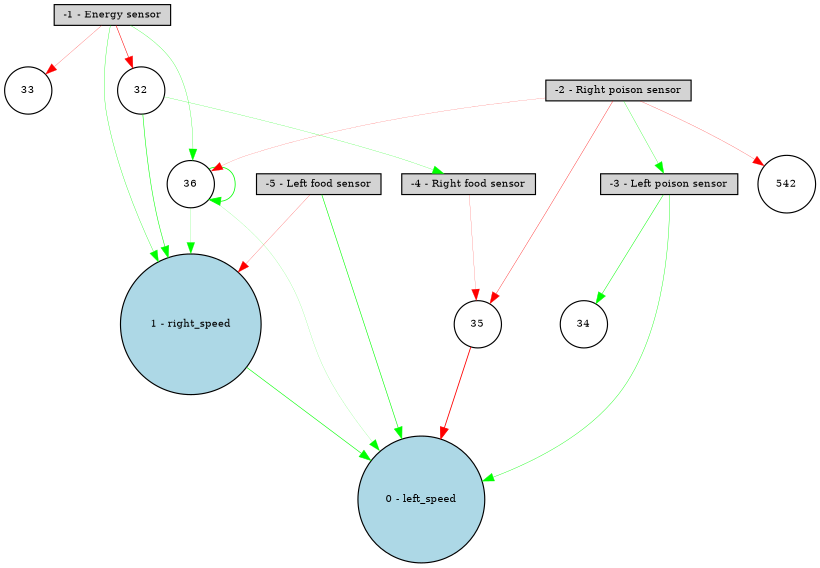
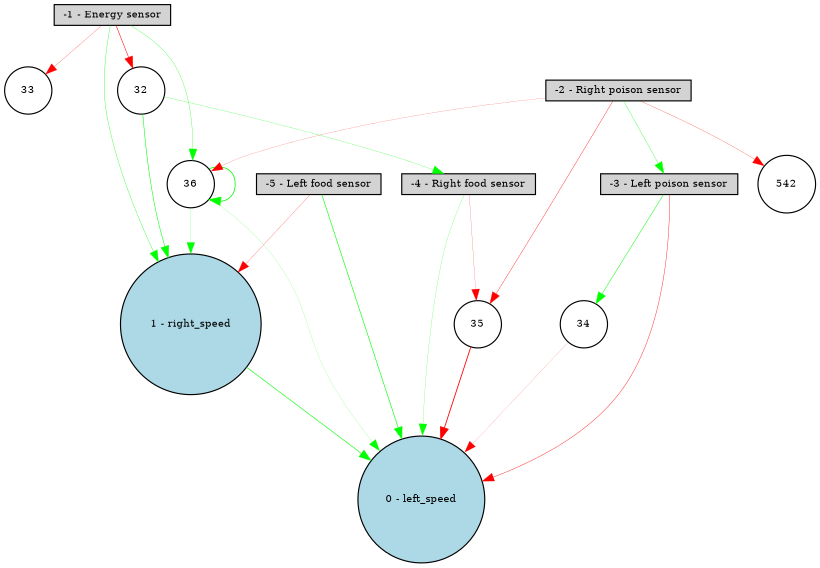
none -> (434, 307)
(634, 370) -> (634, 370)
none -> (520, 393)
